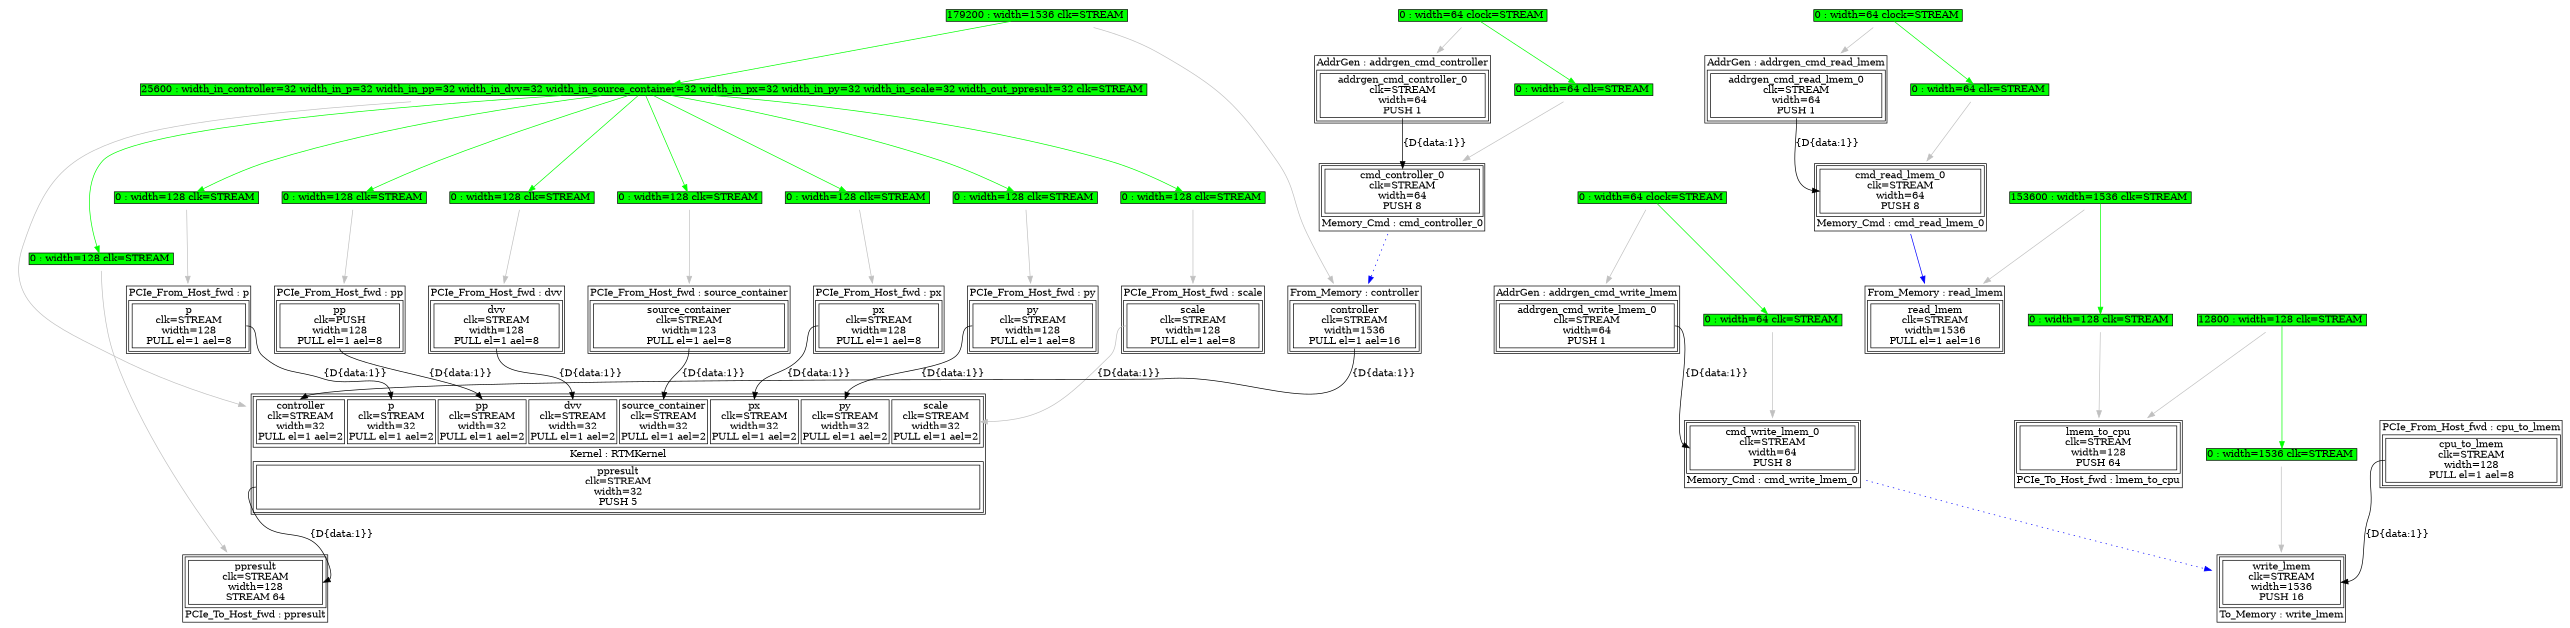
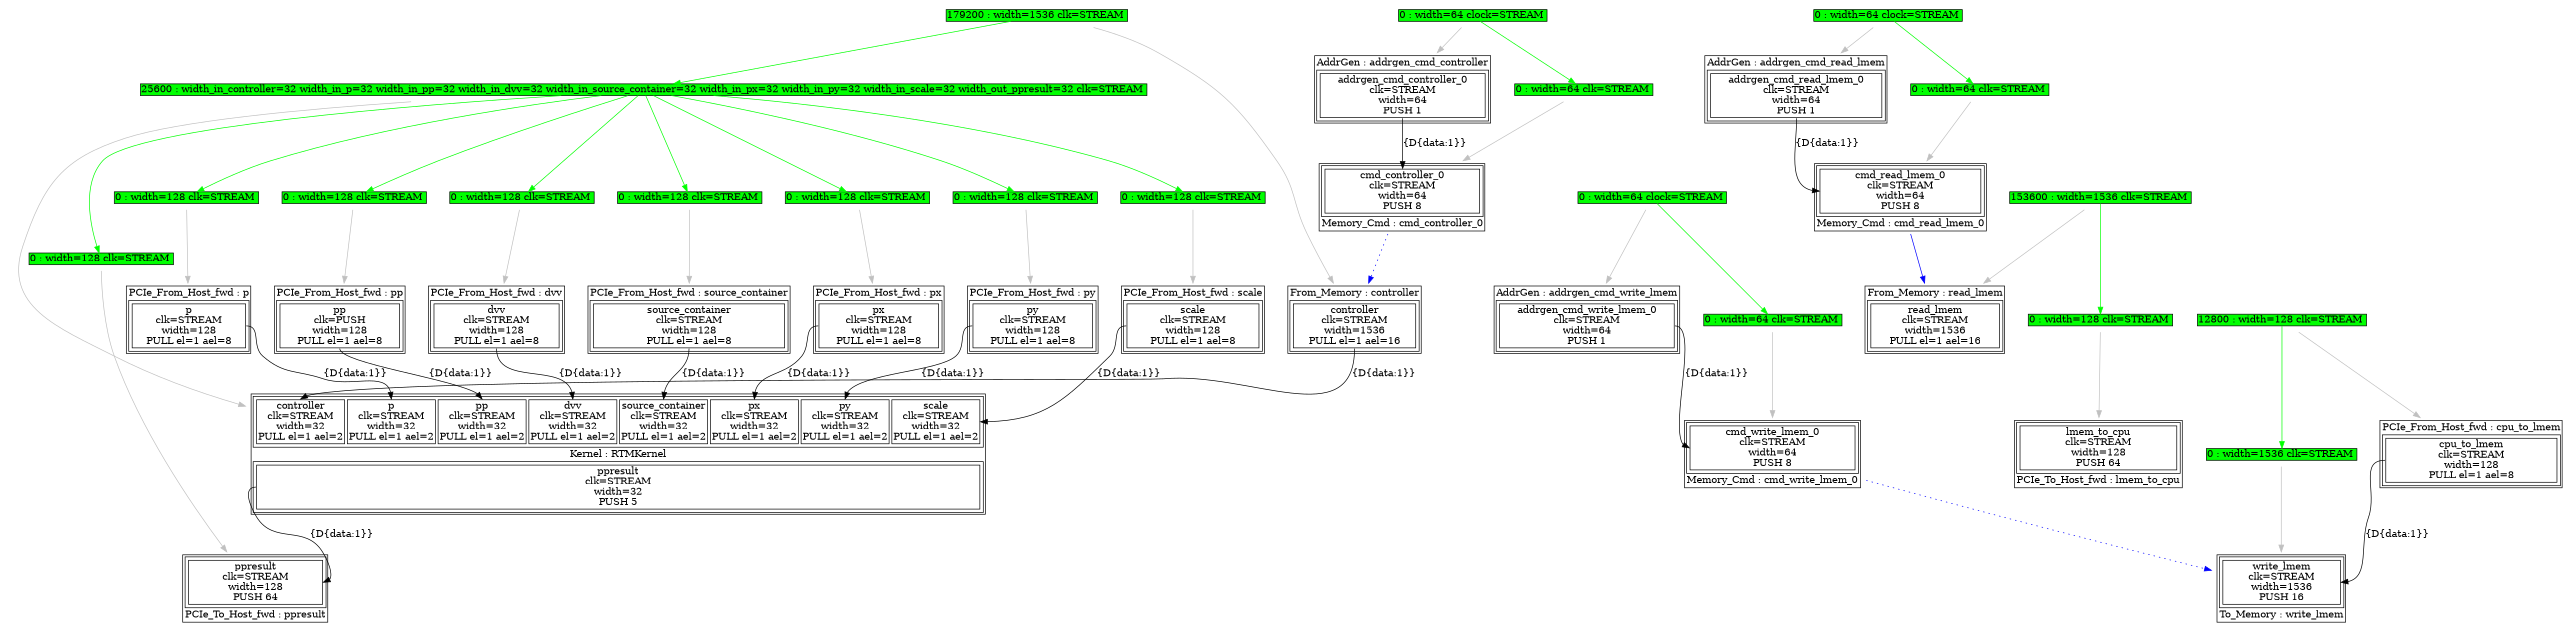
(689, 331) -> (689, 331)
(2209, 373) -> (2357, 373)
(1071, 392) -> (1071, 392)
(256, 597) -> (256, 597)
